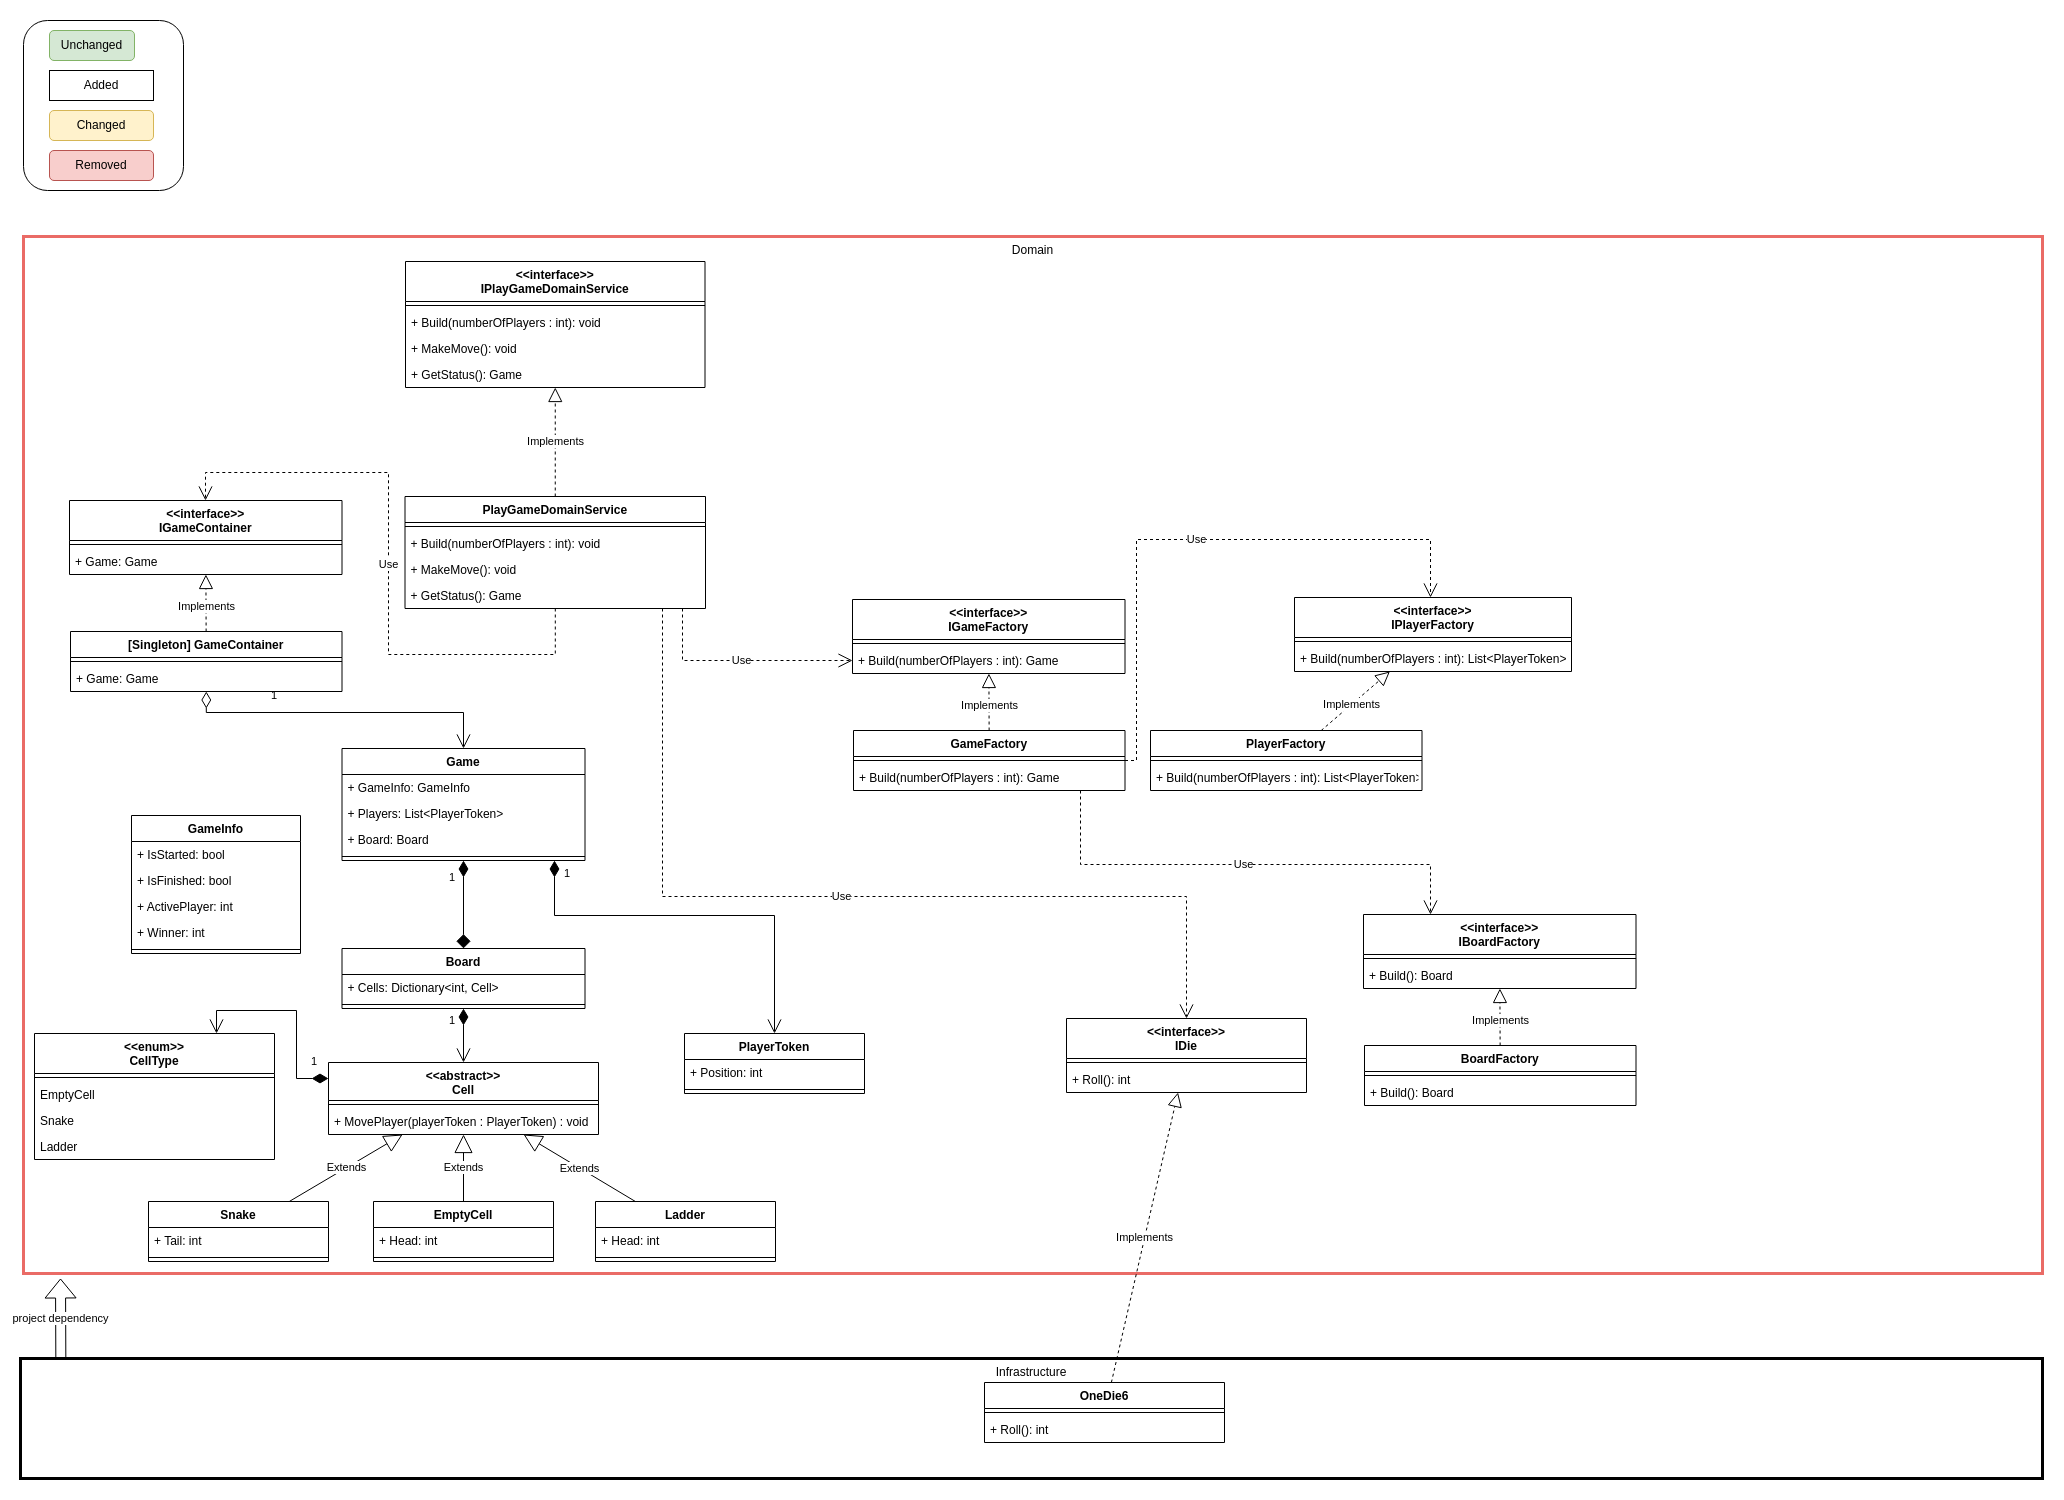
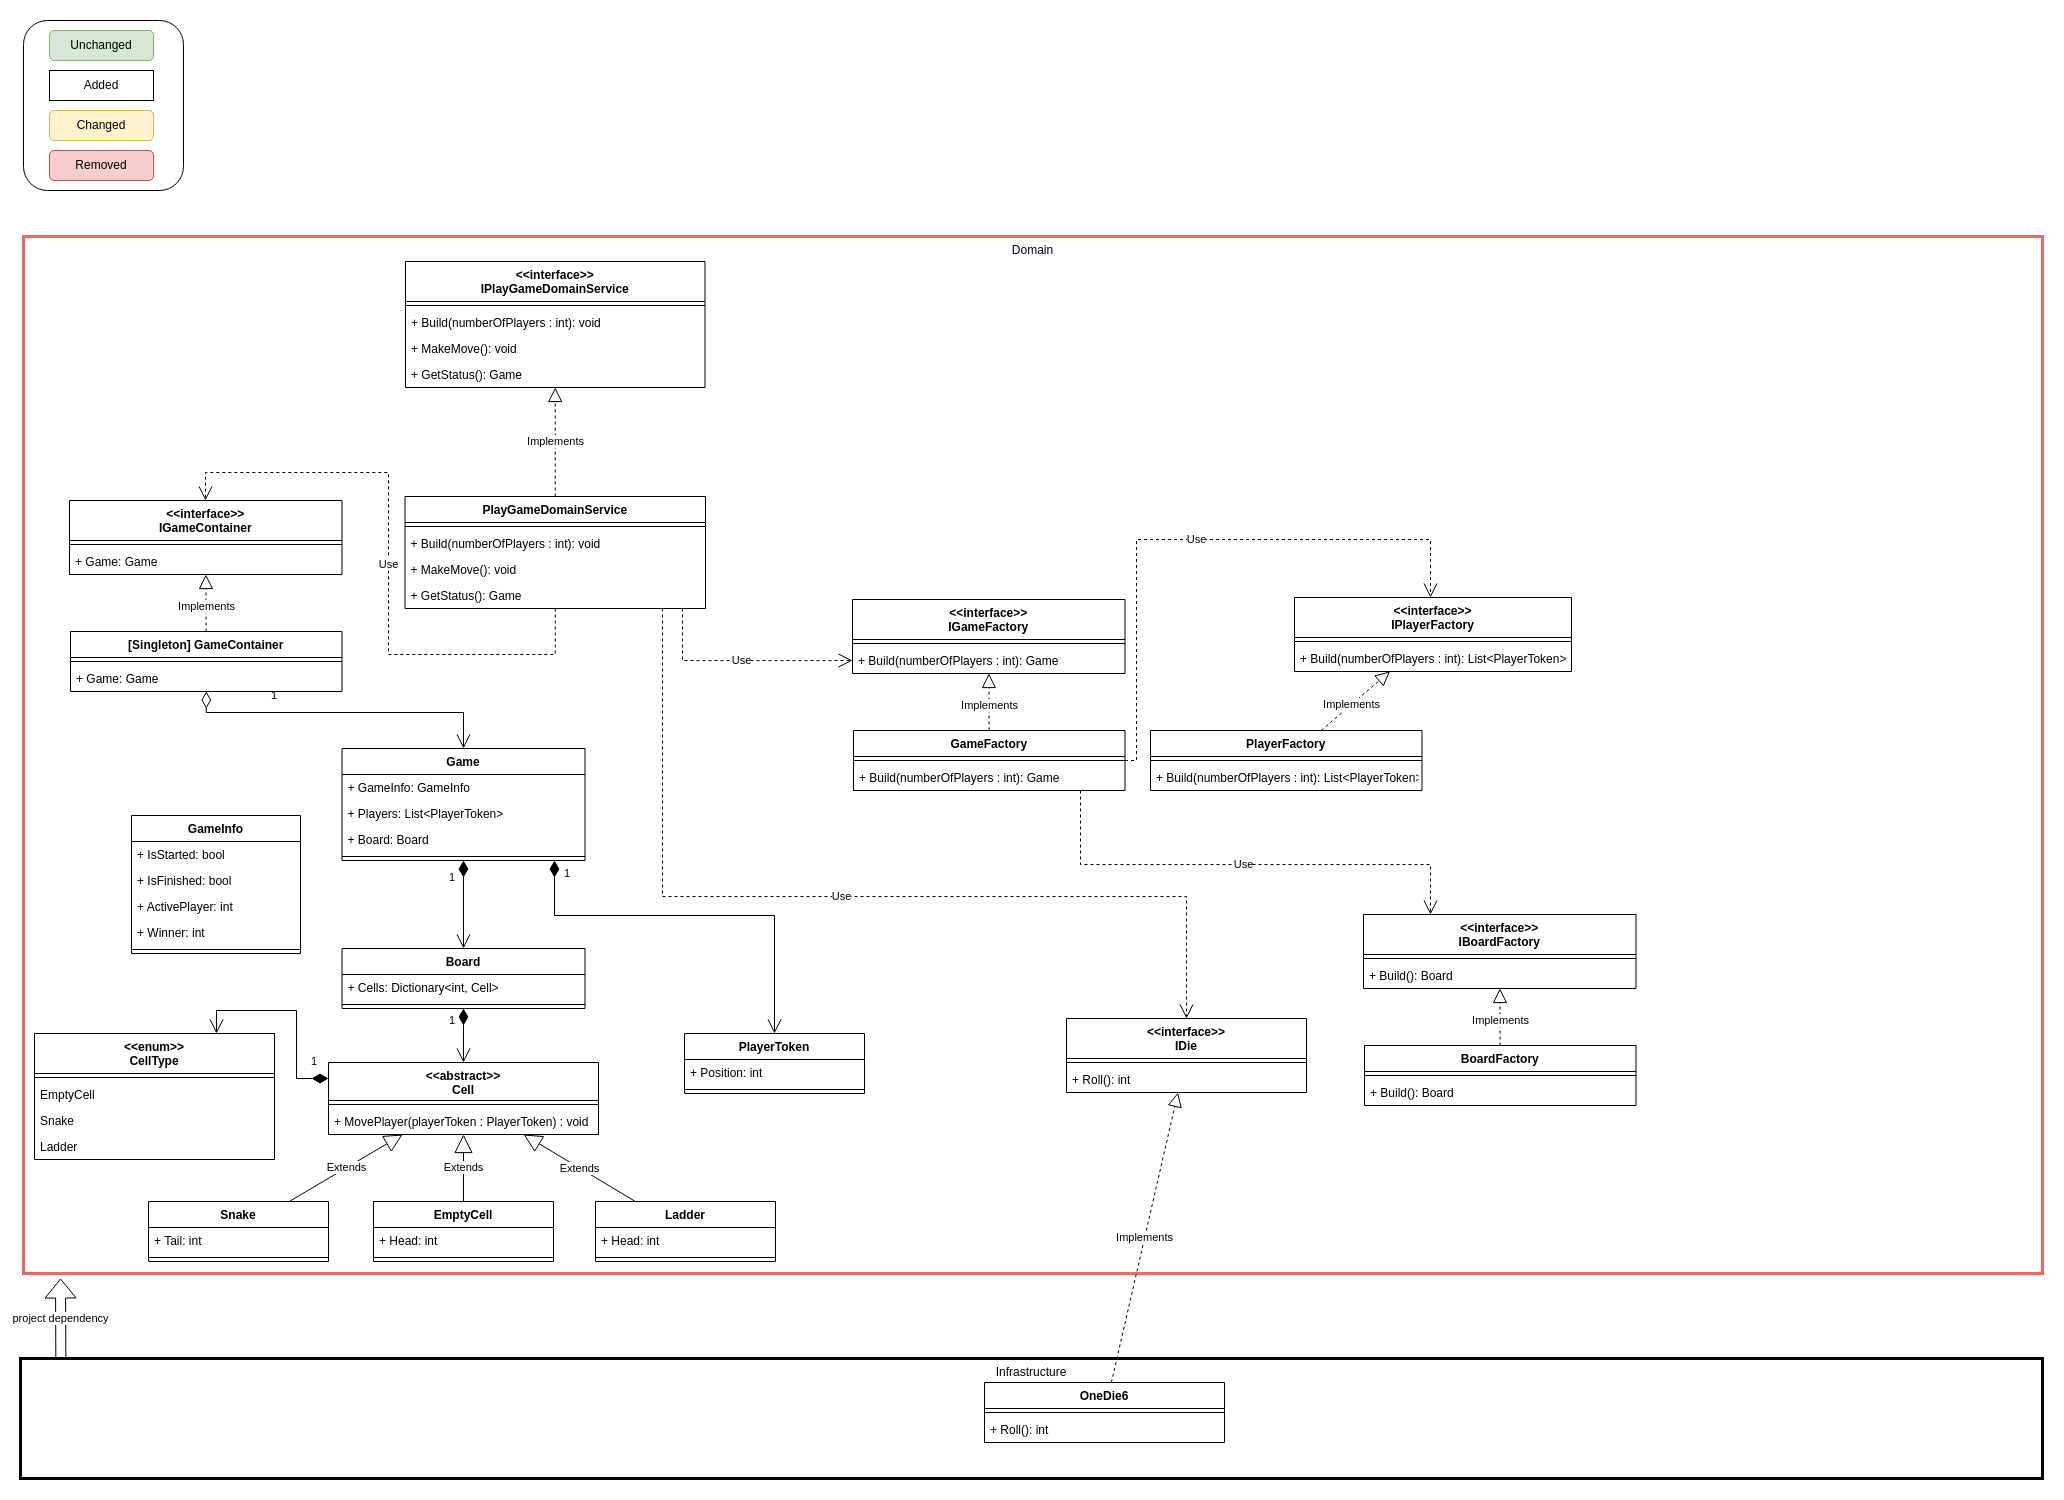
(92, 46) -> (102, 46)
(464, 934) -> (464, 939)
